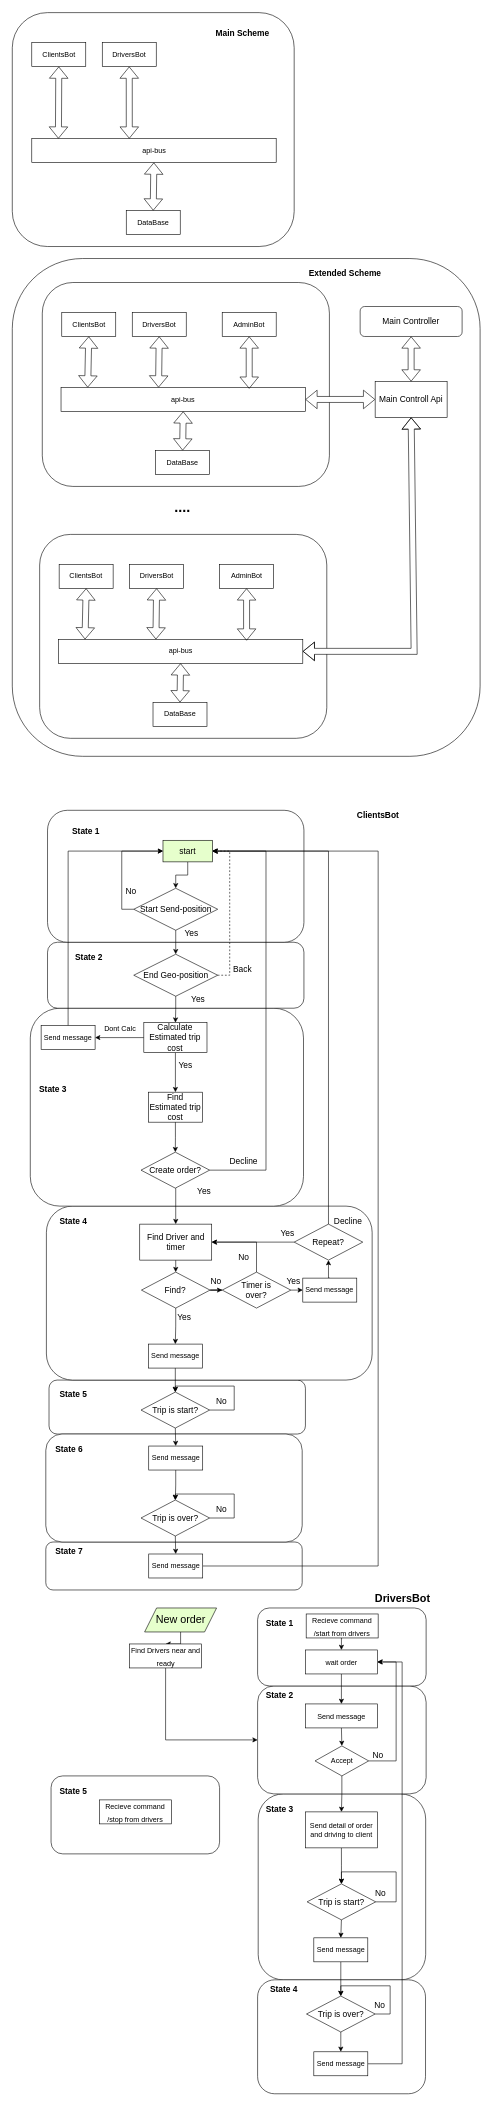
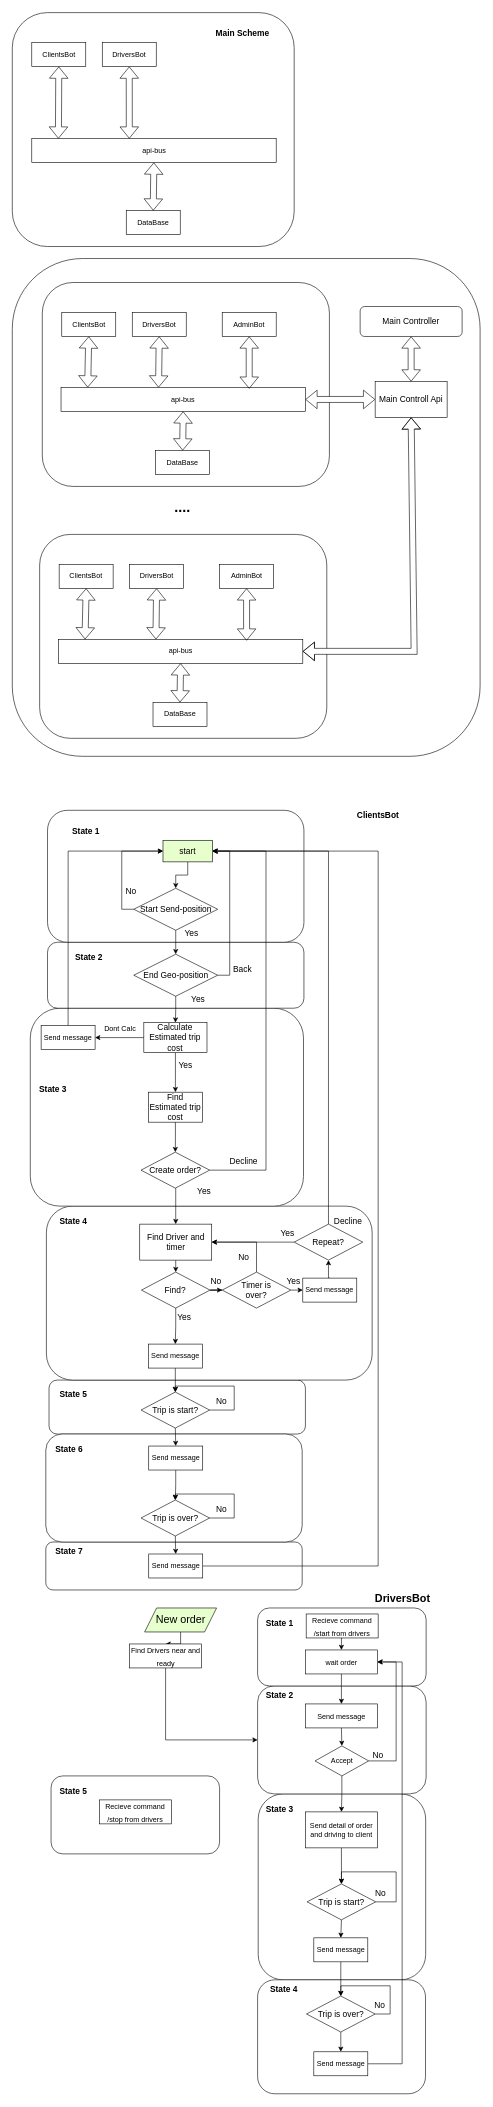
(345, 273) -> none
(230, 920) -> (230, 920)
